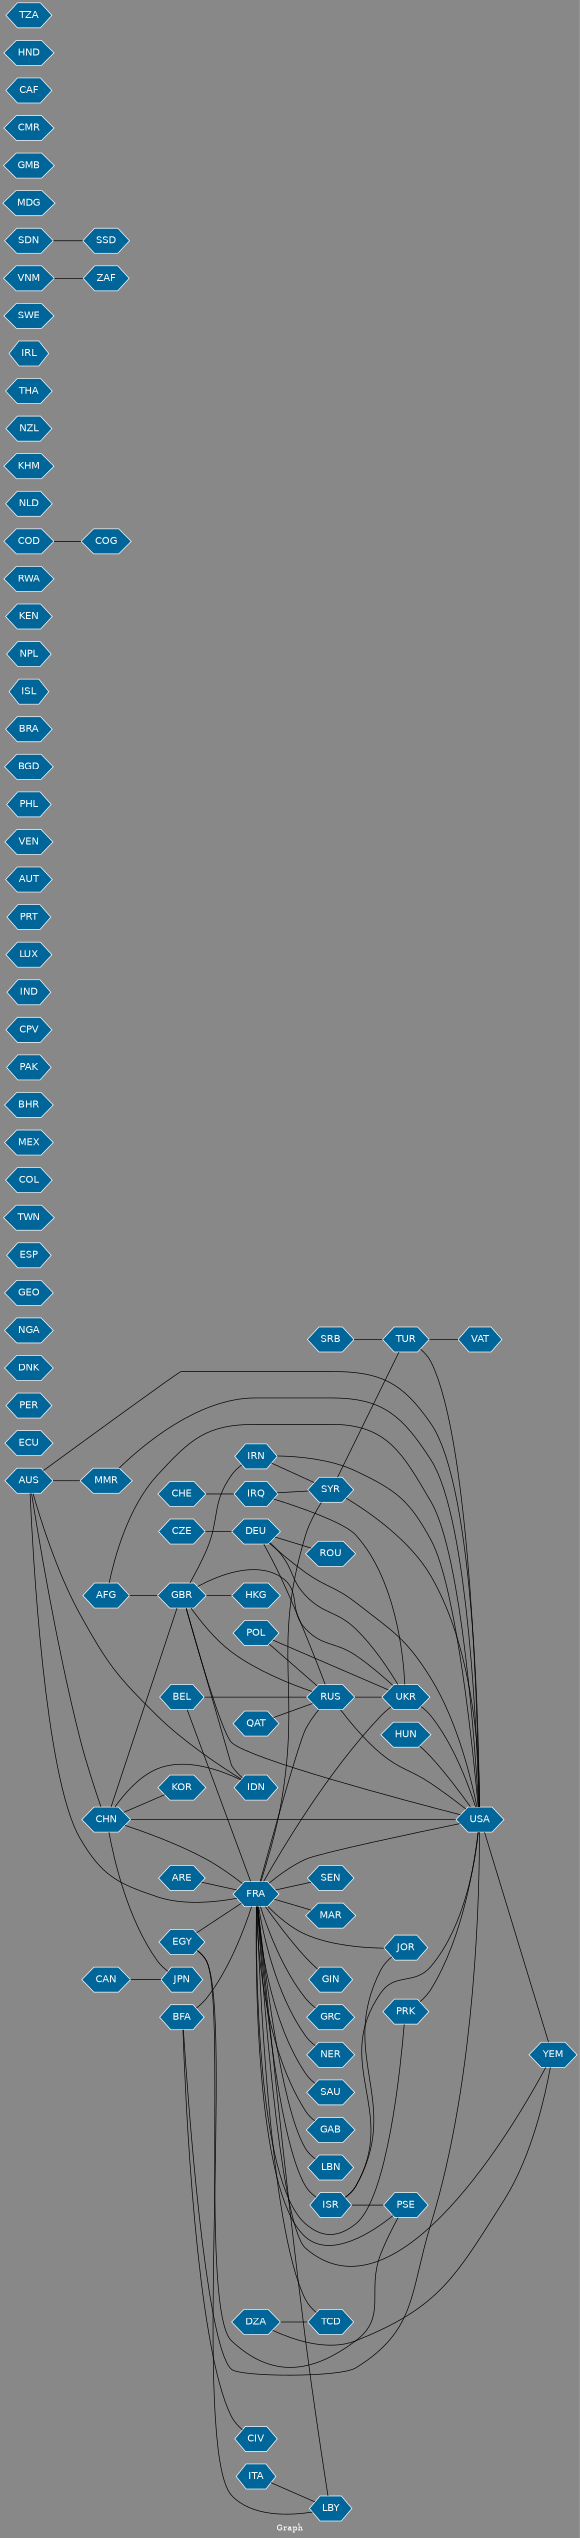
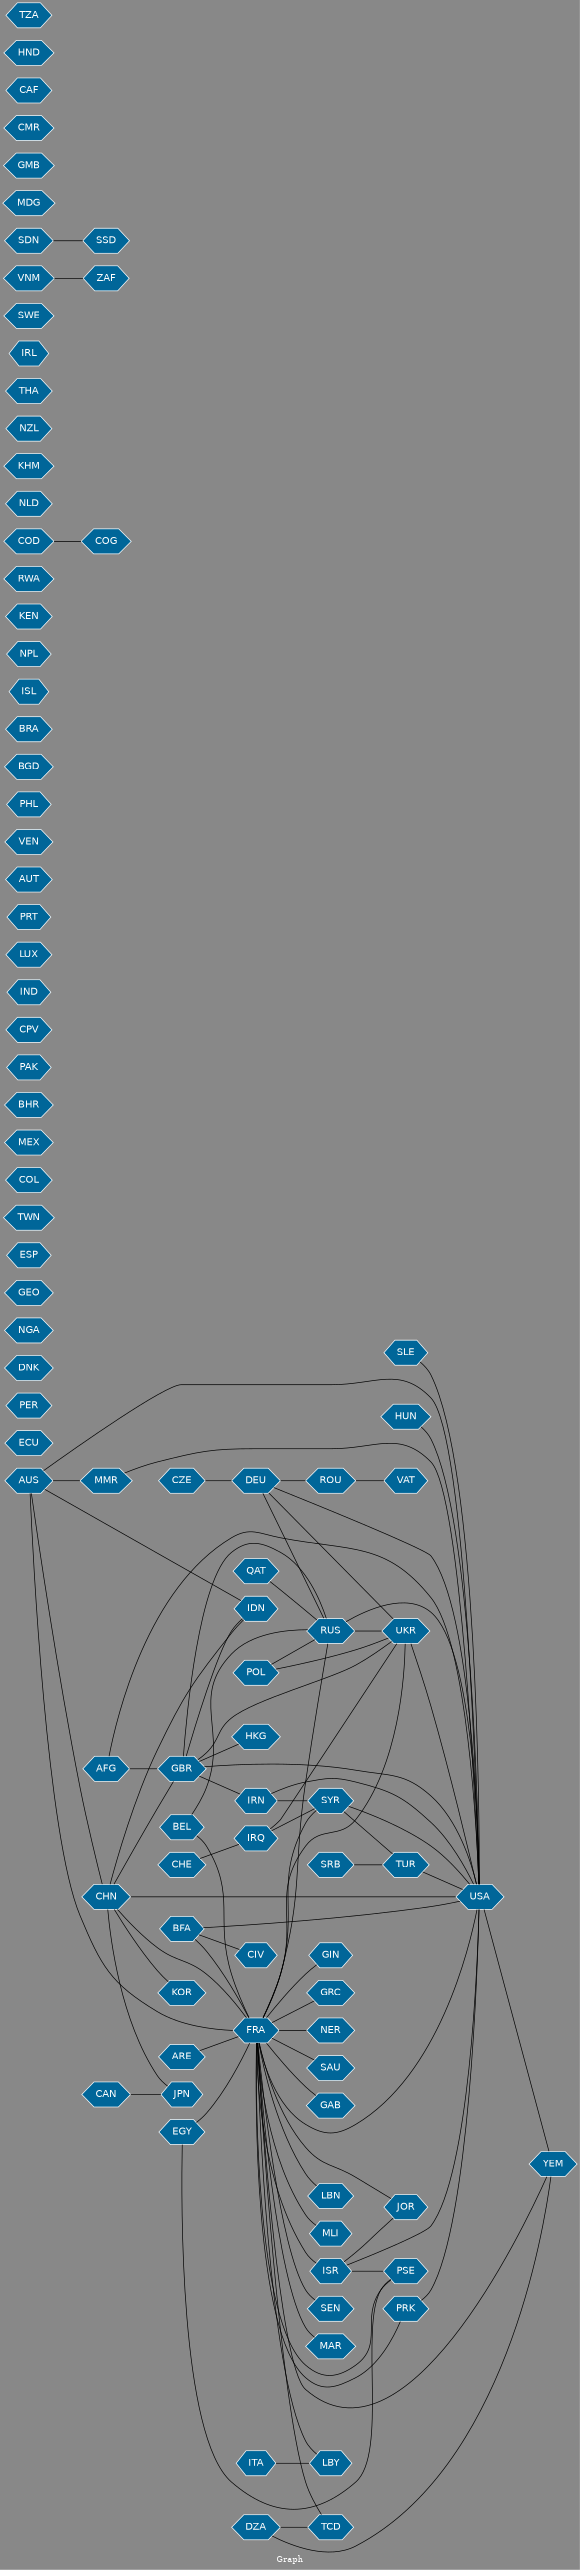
(444, 1339) -> (370, 1481)
none -> (406, 1353)
none -> (331, 2234)
(214, 2281) -> none
